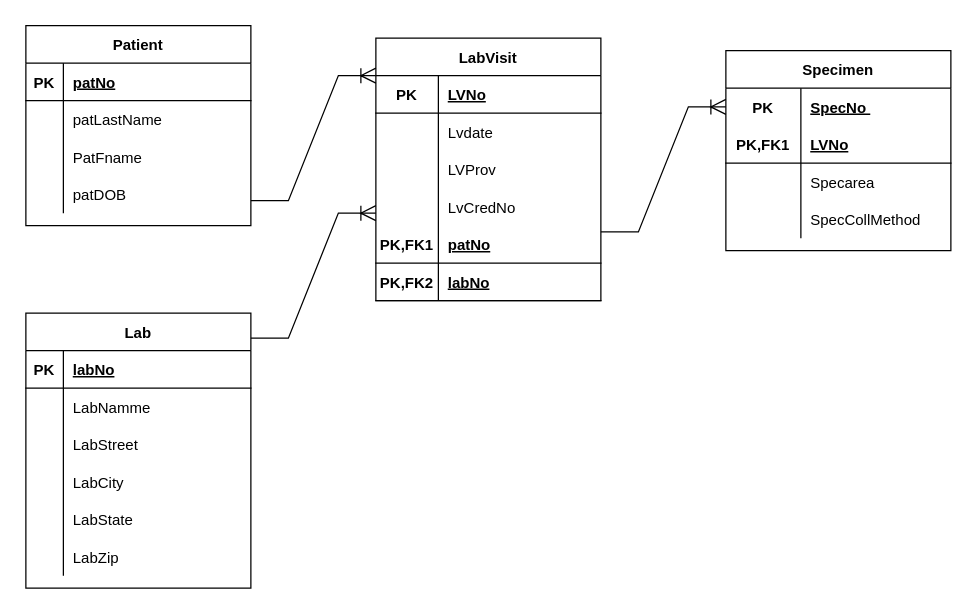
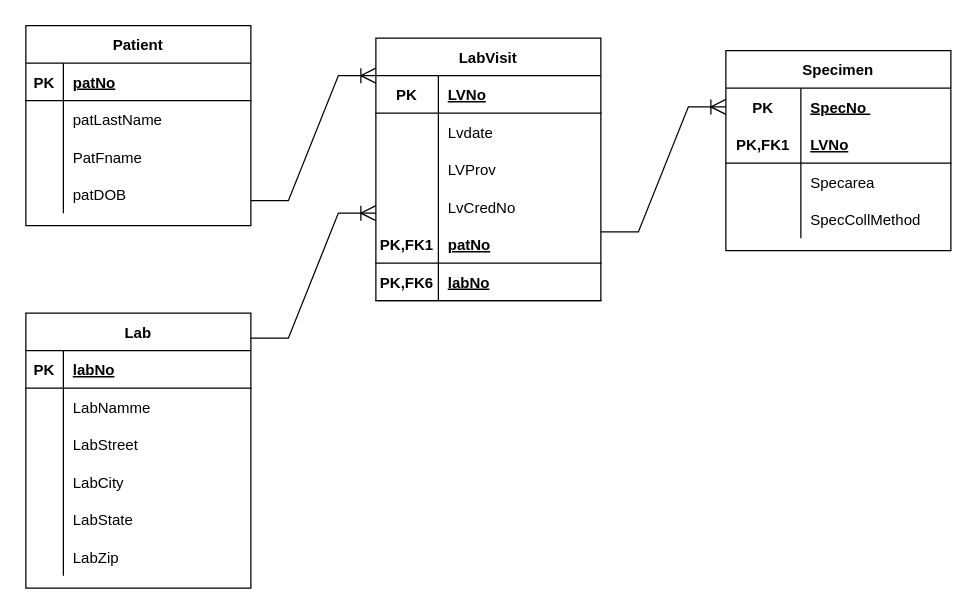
(406, 283) -> (406, 283)
